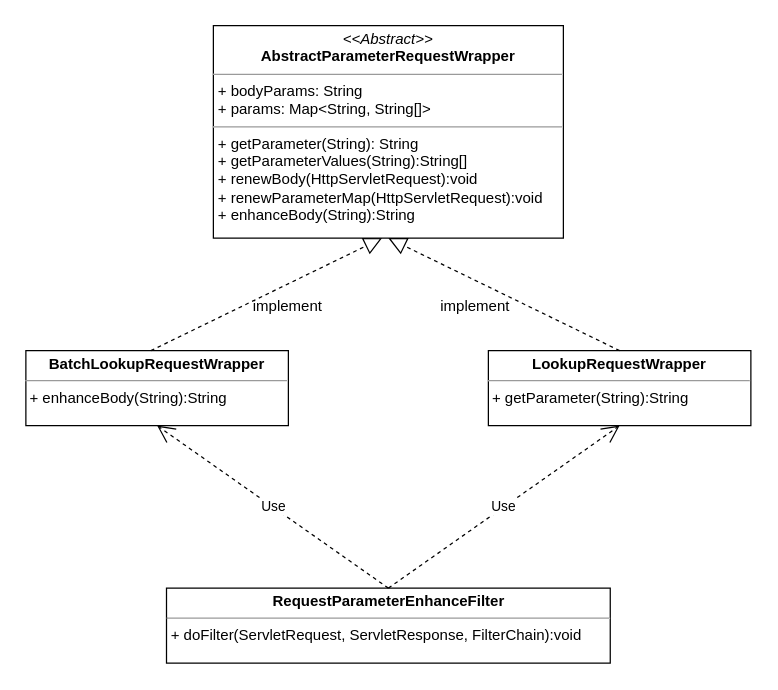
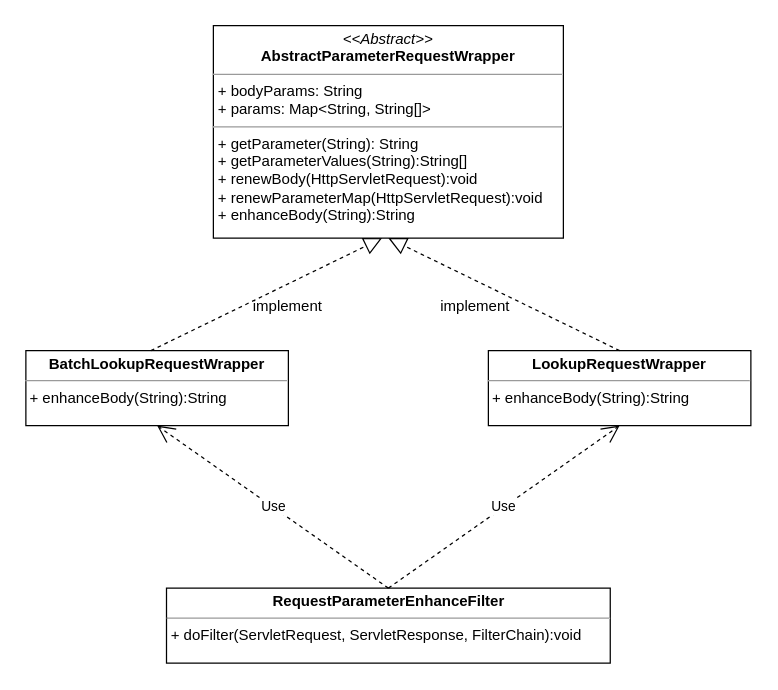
(602, 369) -> (598, 369)
